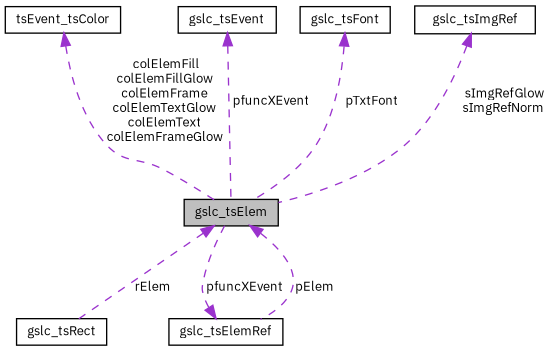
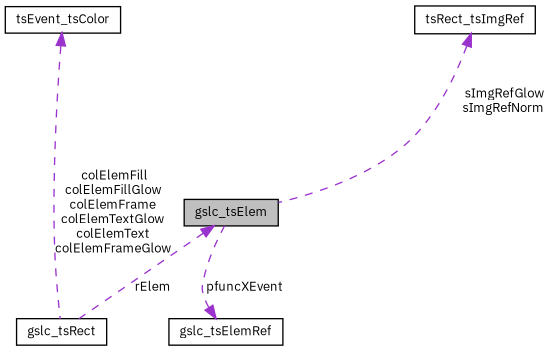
(227, 20) -> none
(345, 20) -> none
(475, 20) -> (475, 20)
(112, 150) -> (54, 183)
(293, 278) -> none
